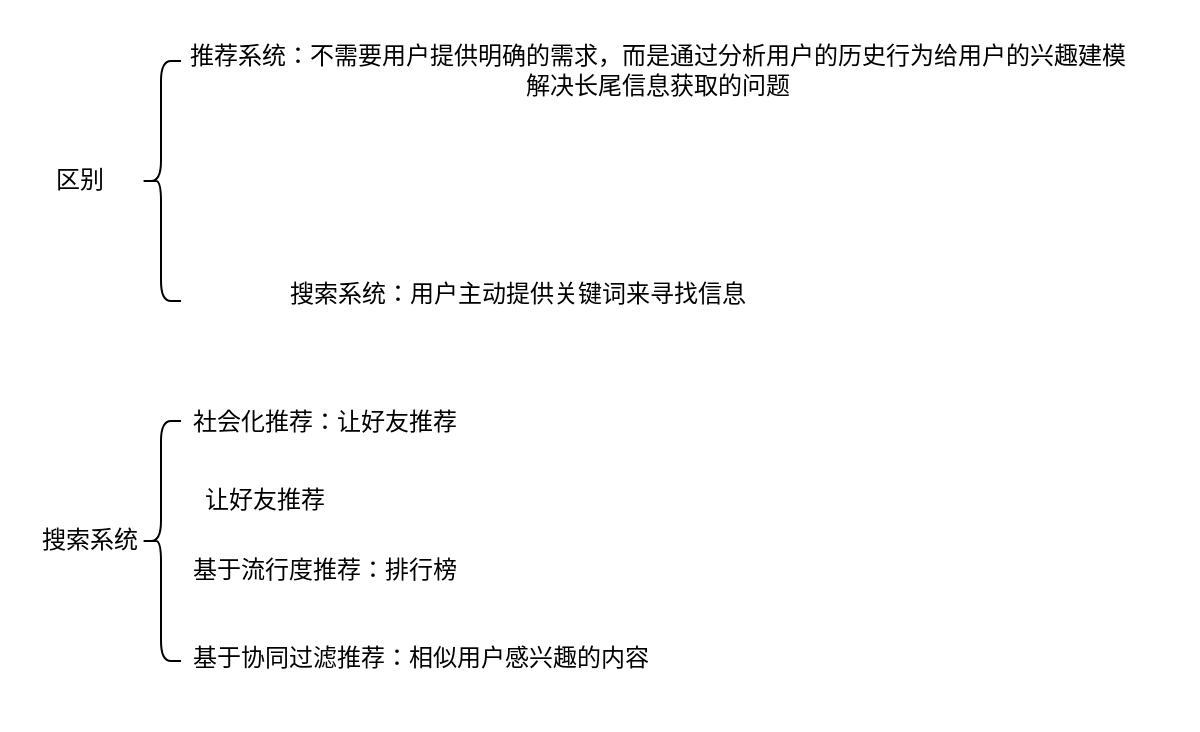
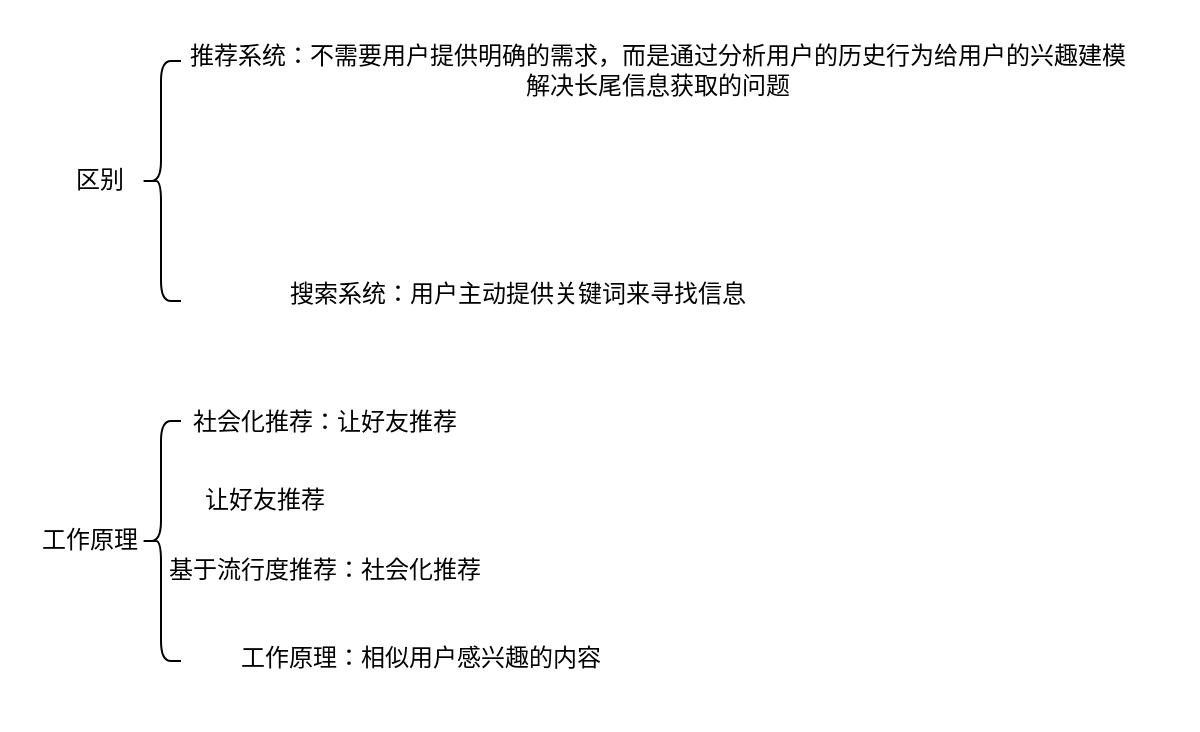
(81, 181) -> (101, 181)
(91, 541) -> (91, 541)
(326, 571) -> (326, 571)
(422, 659) -> (422, 659)
